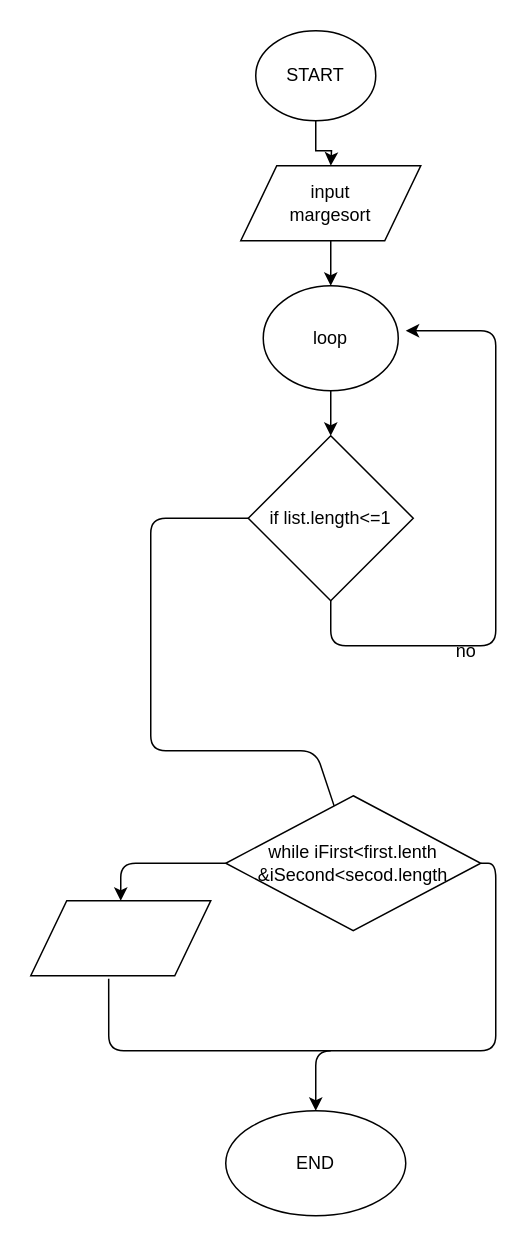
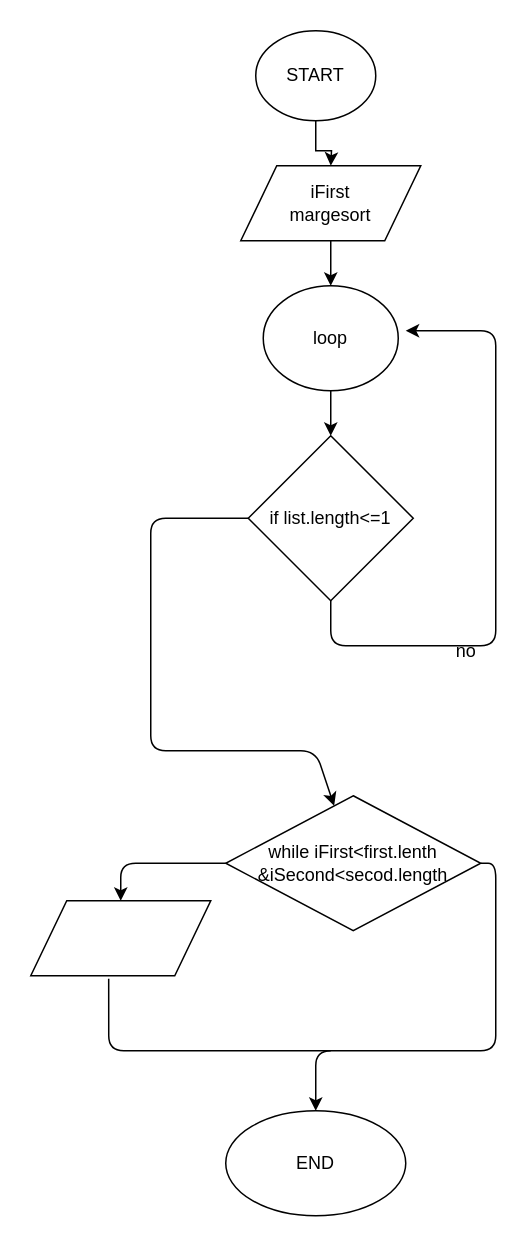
(331, 203) -> (331, 203)
(332, 798) -> (330, 794)
